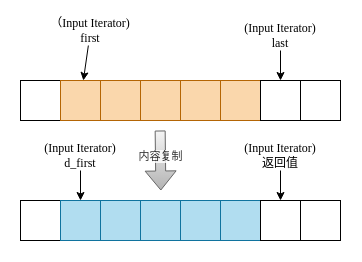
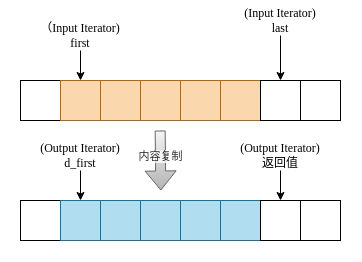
(91, 31) -> (81, 36)
(281, 36) -> (281, 21)
(81, 156) -> (81, 156)
(281, 156) -> (281, 156)
